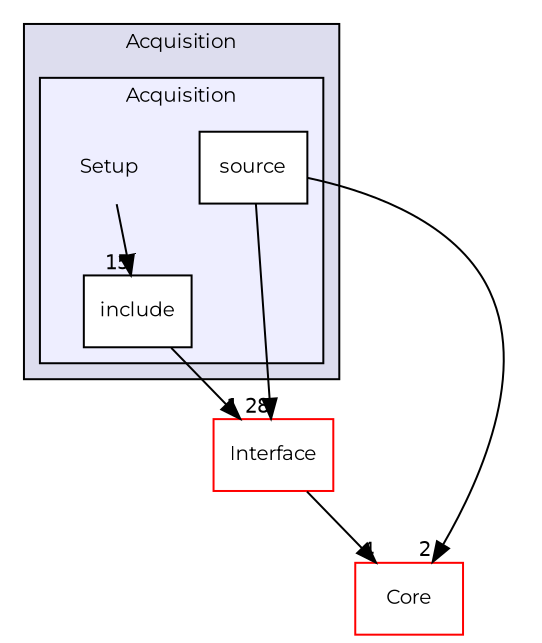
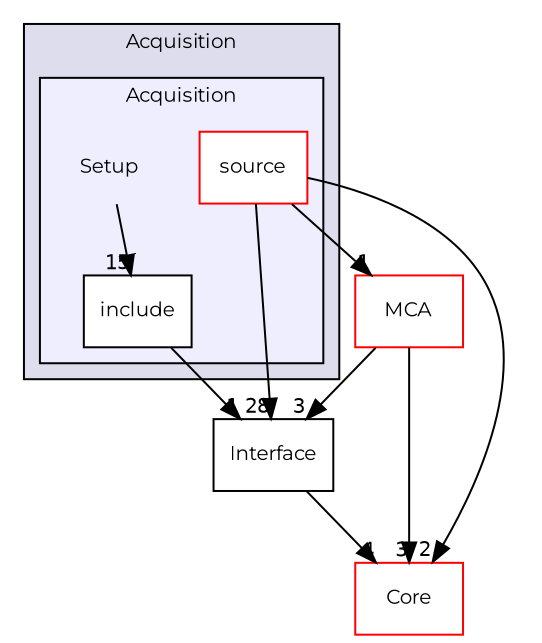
(253, 168) -> (253, 168)
none -> (409, 311)
(273, 455) -> (273, 455)
